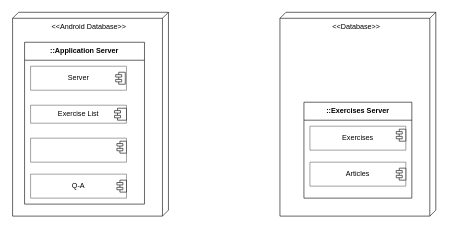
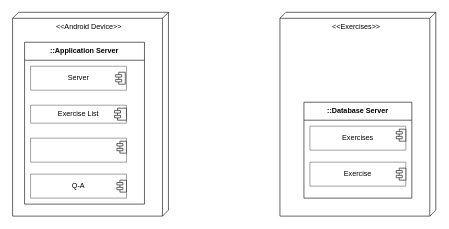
(89, 27) -> (89, 27)
(356, 27) -> (356, 27)
(358, 111) -> (358, 111)
(358, 174) -> (358, 174)
